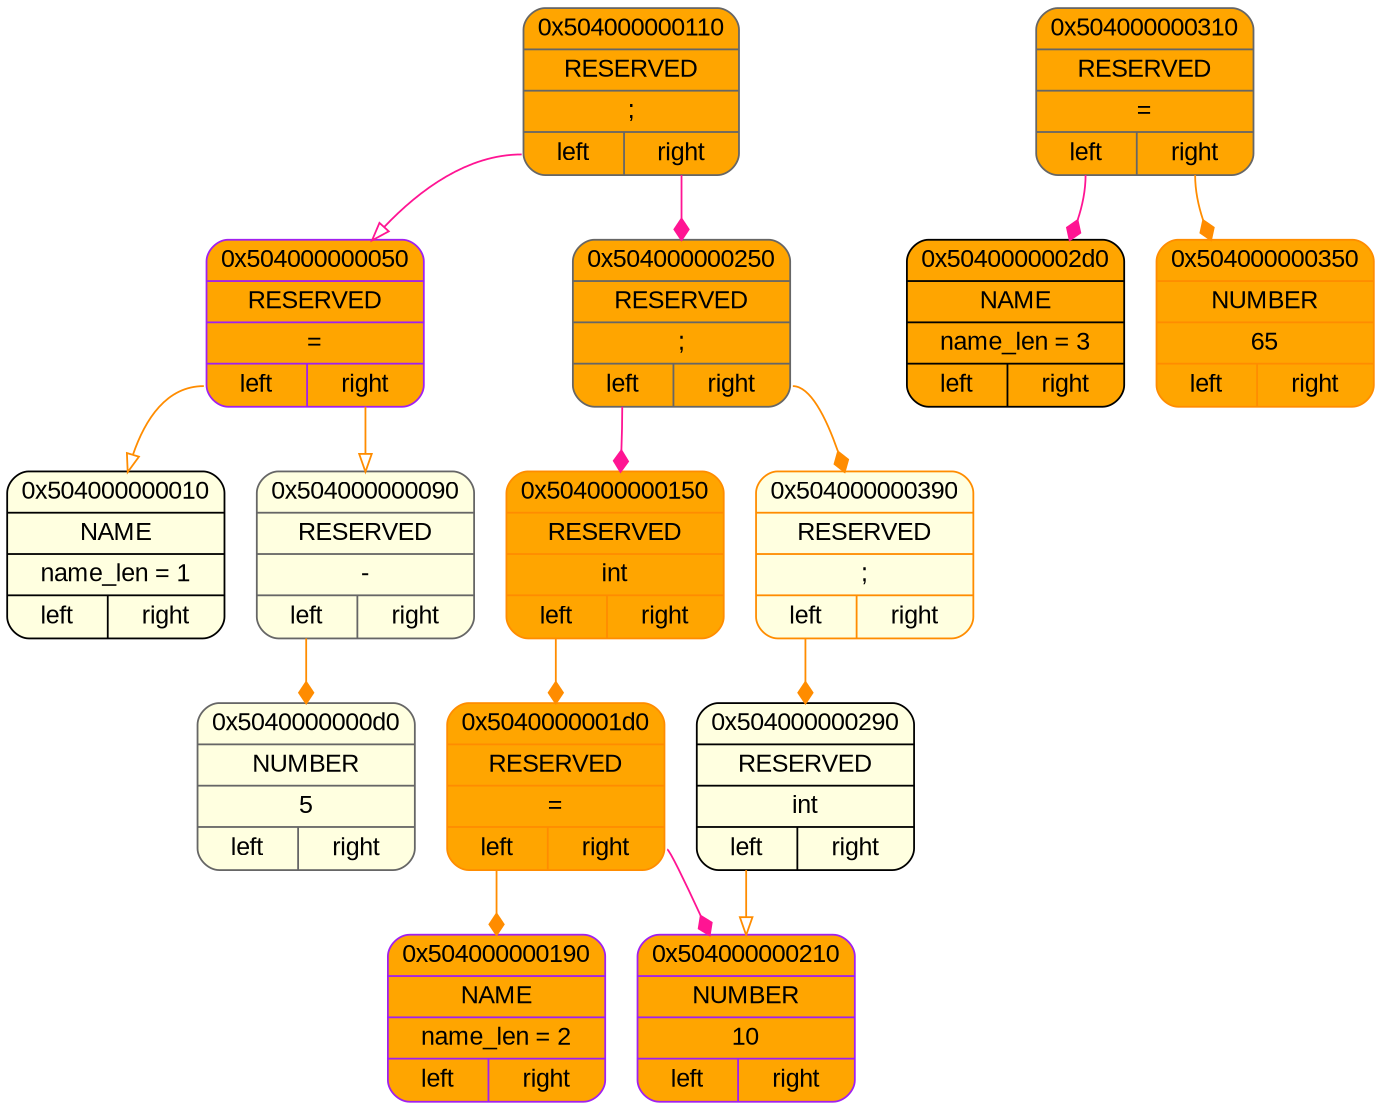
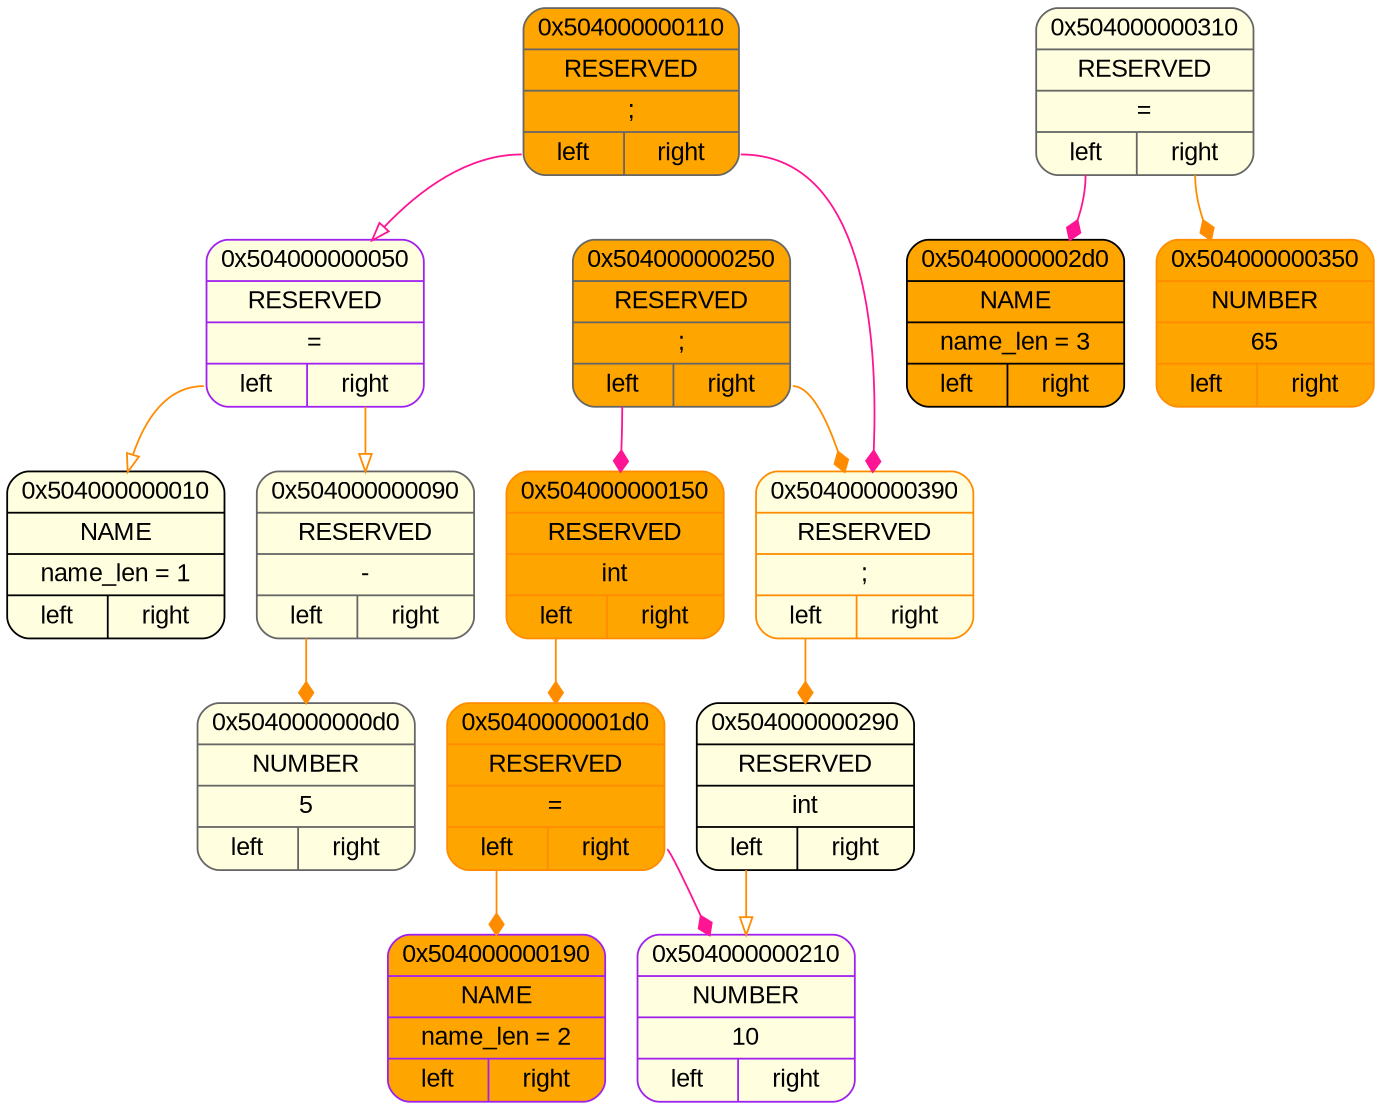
(1145, 92) -> (1145, 92)
(682, 197) -> (859, 271)
(315, 323) -> (315, 323)
(746, 1018) -> (746, 1018)
